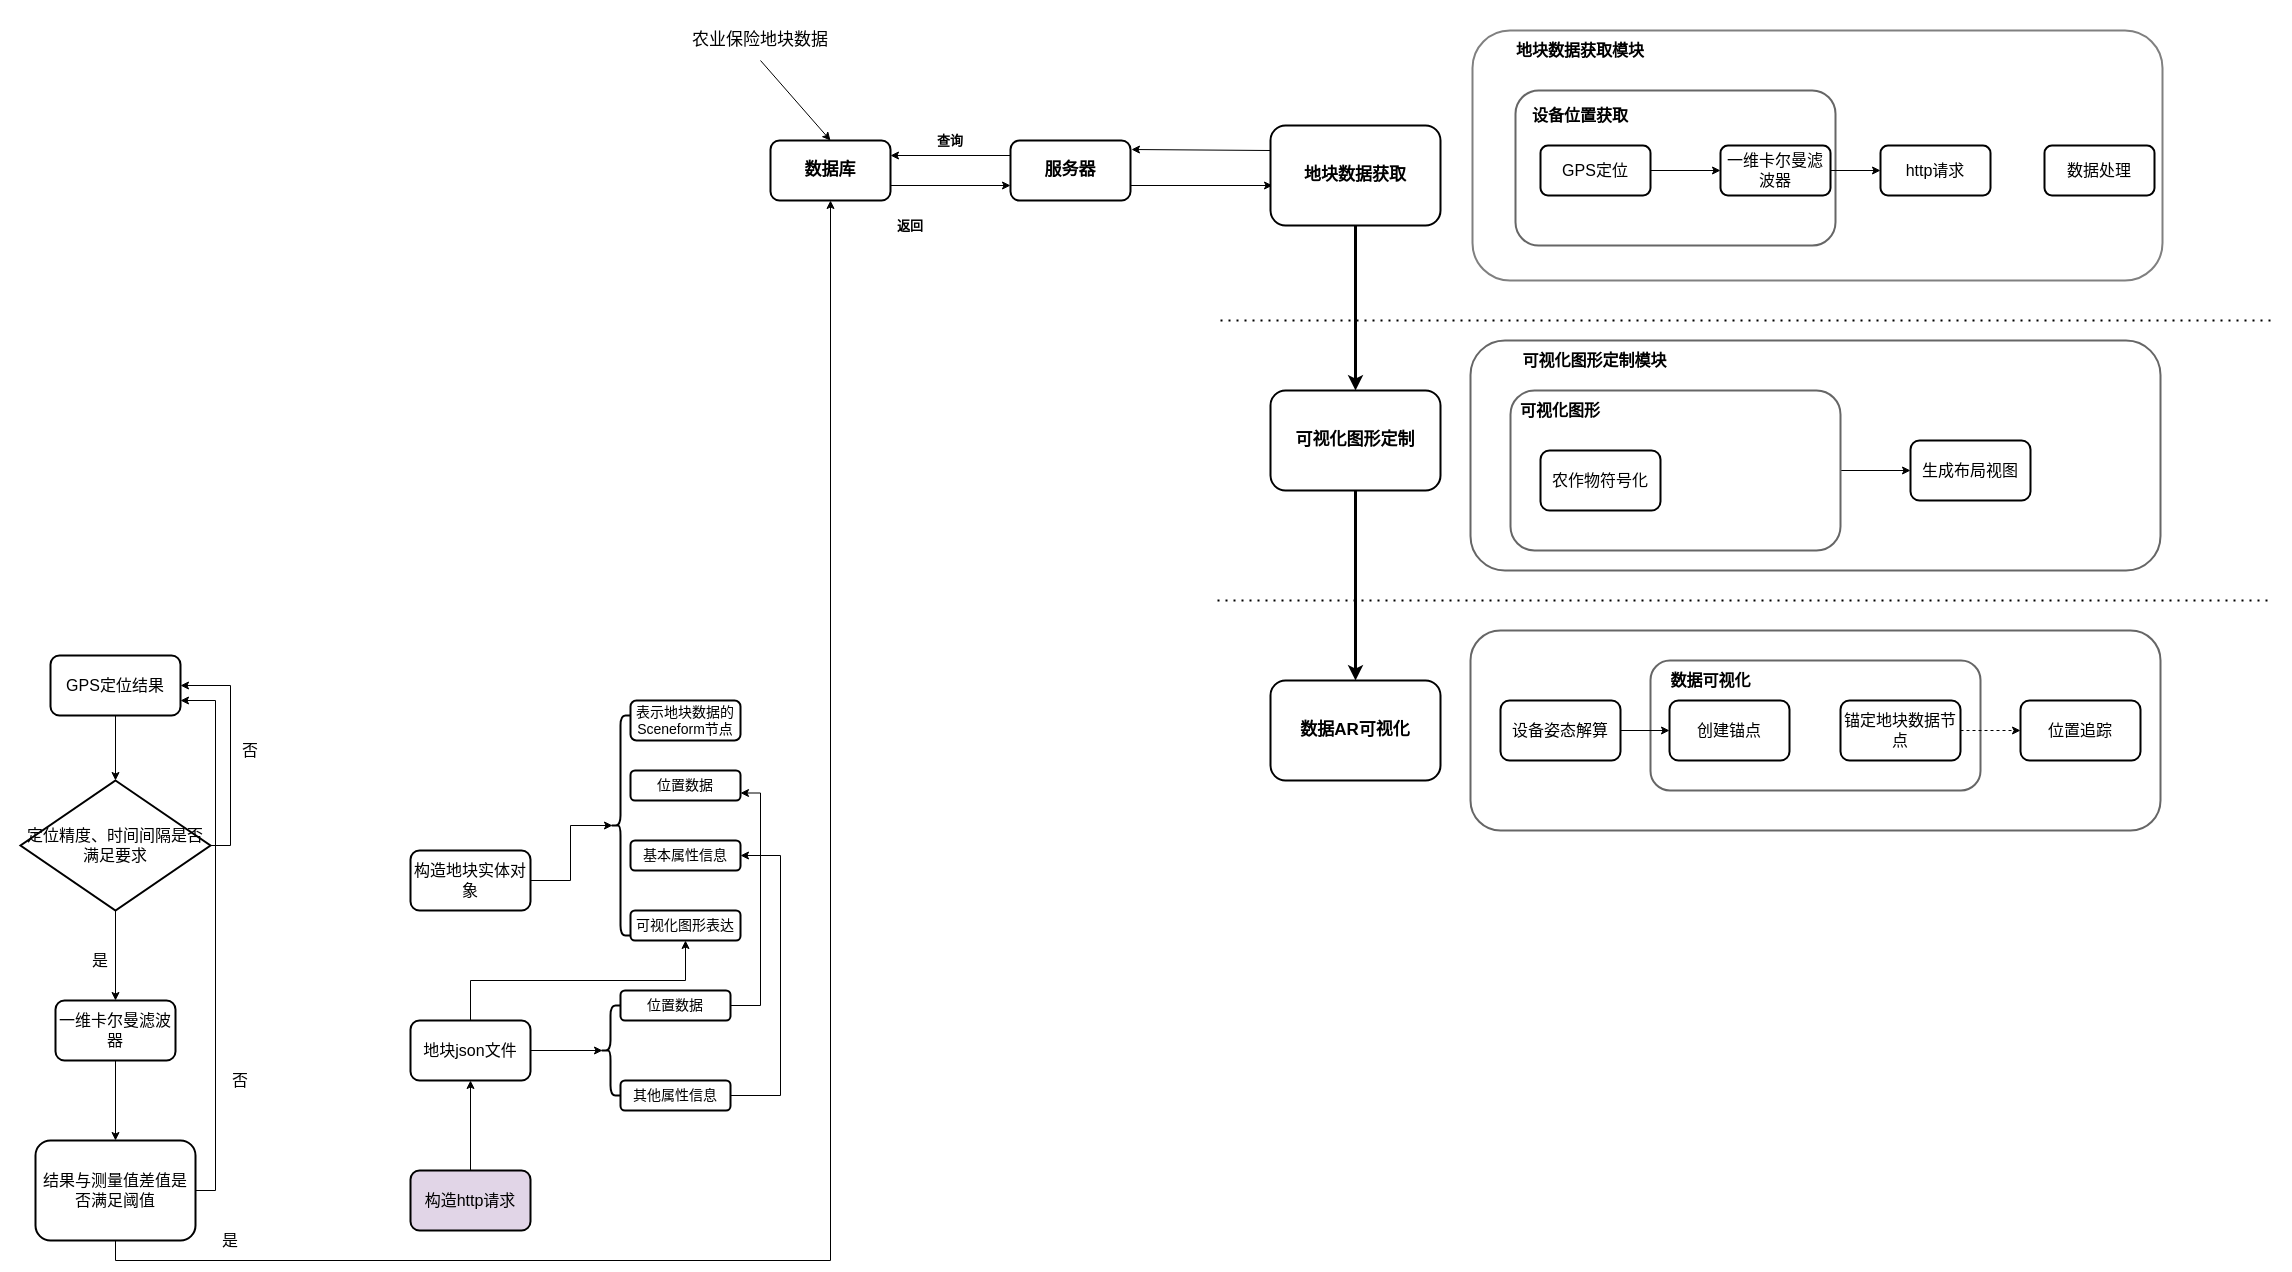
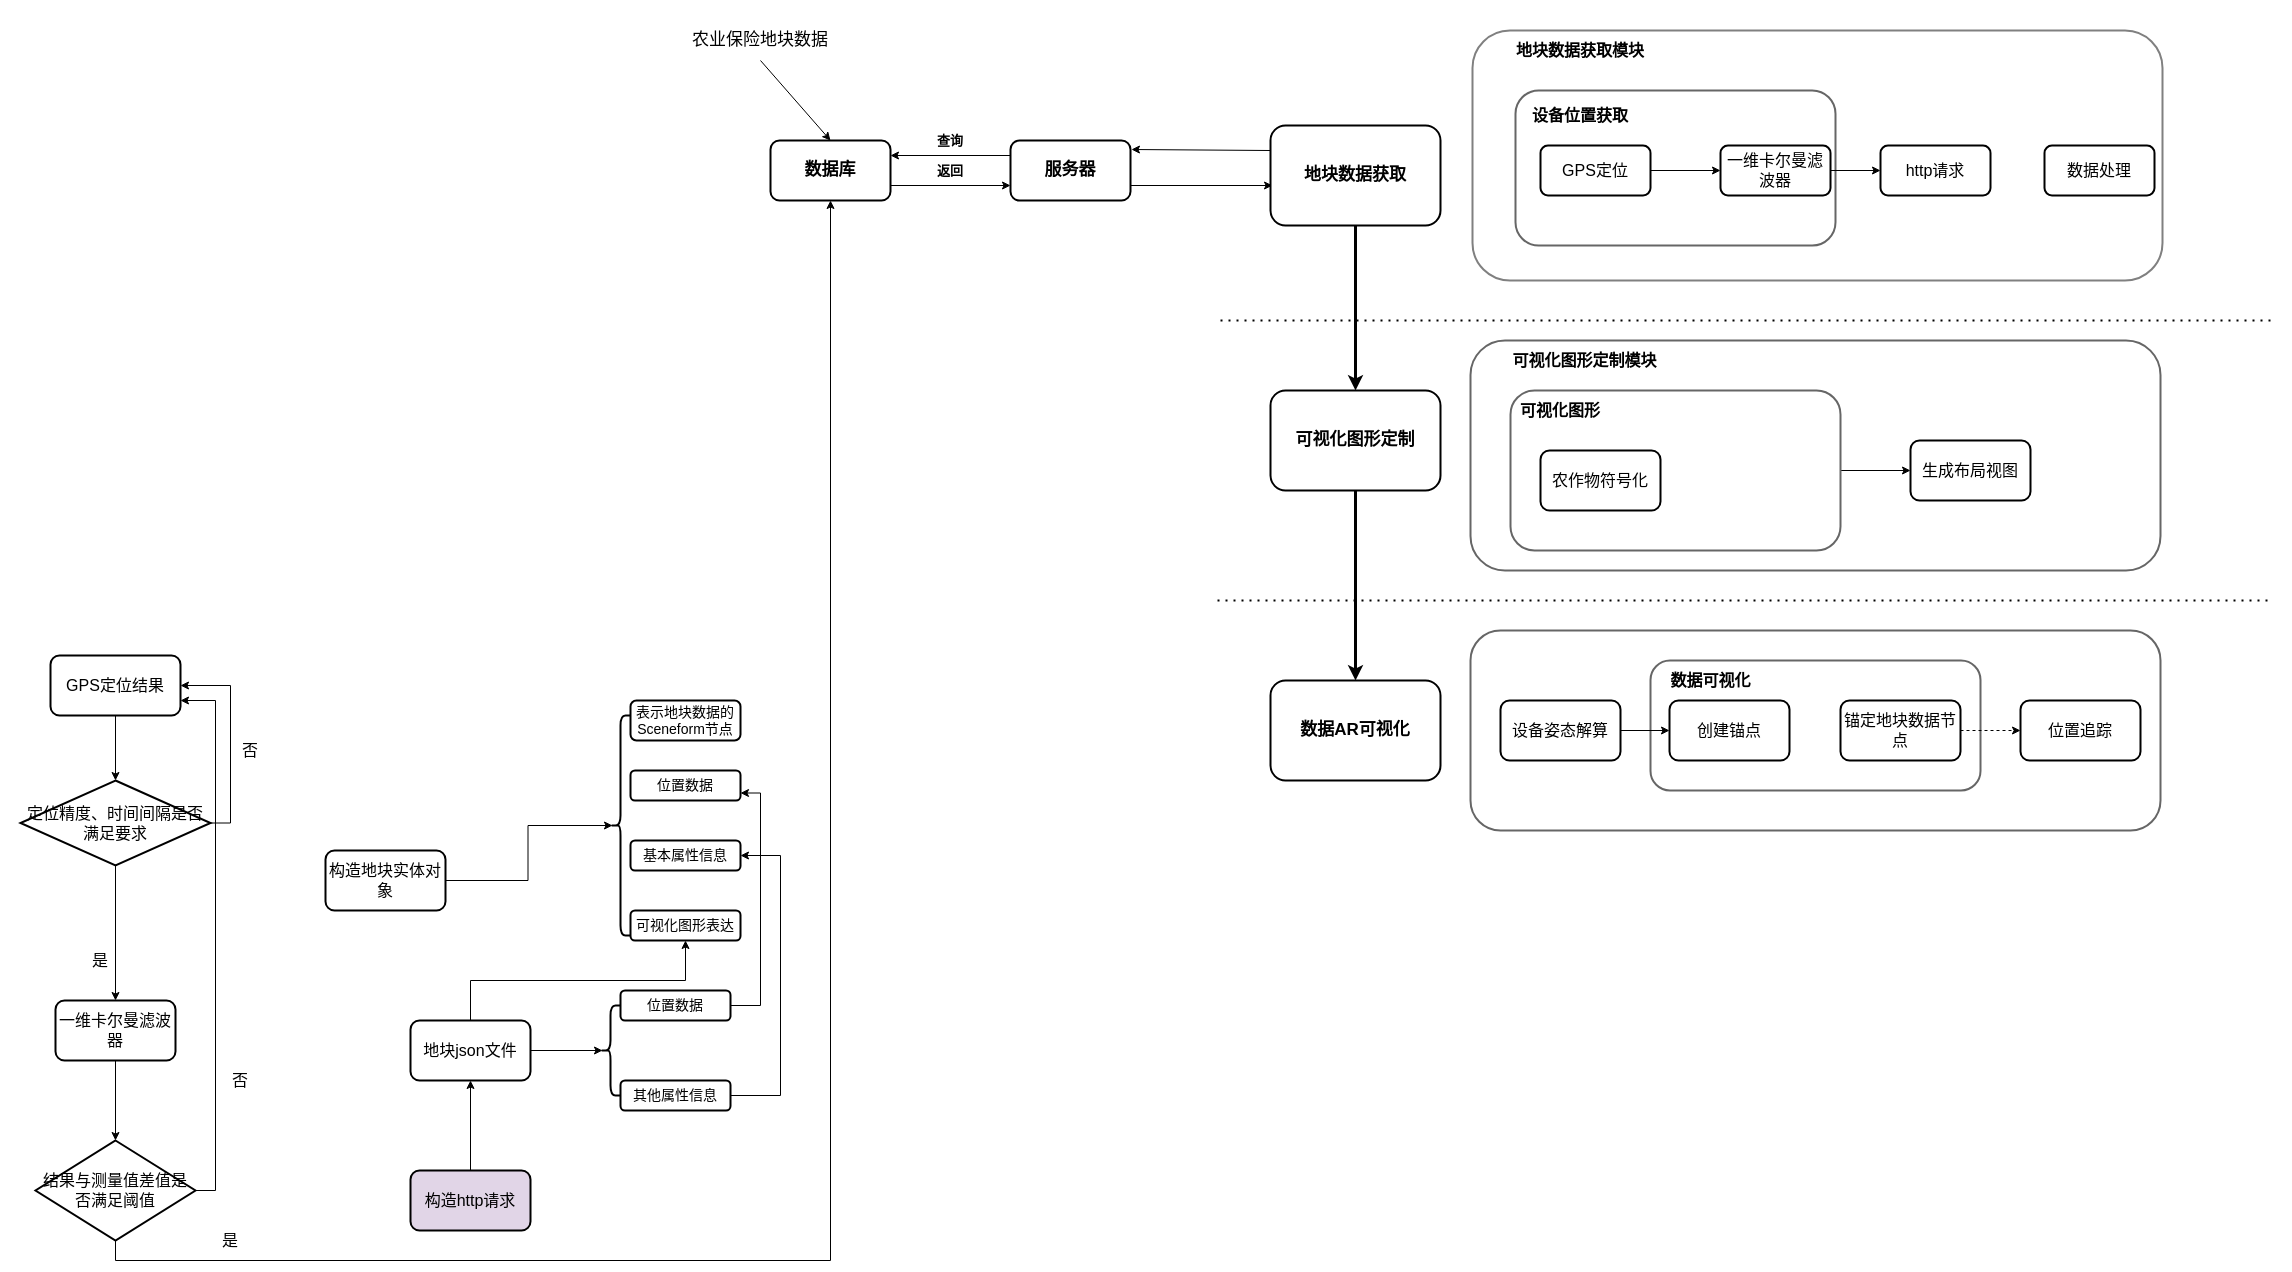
(911, 226) -> (951, 171)
(1595, 361) -> (1585, 361)
(116, 846) -> (116, 823)
(471, 881) -> (386, 881)
(116, 1191) -> (116, 1191)
